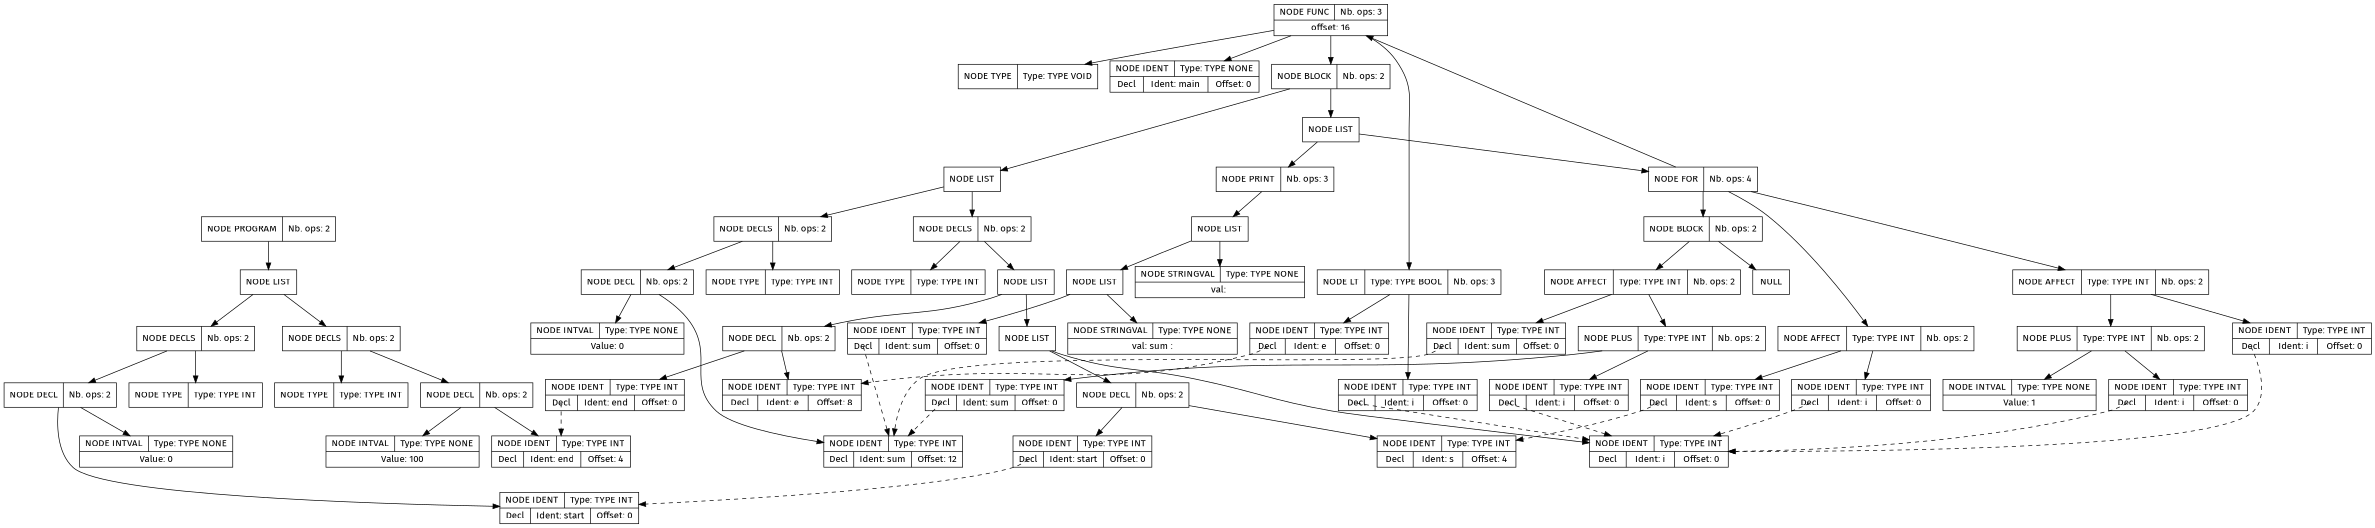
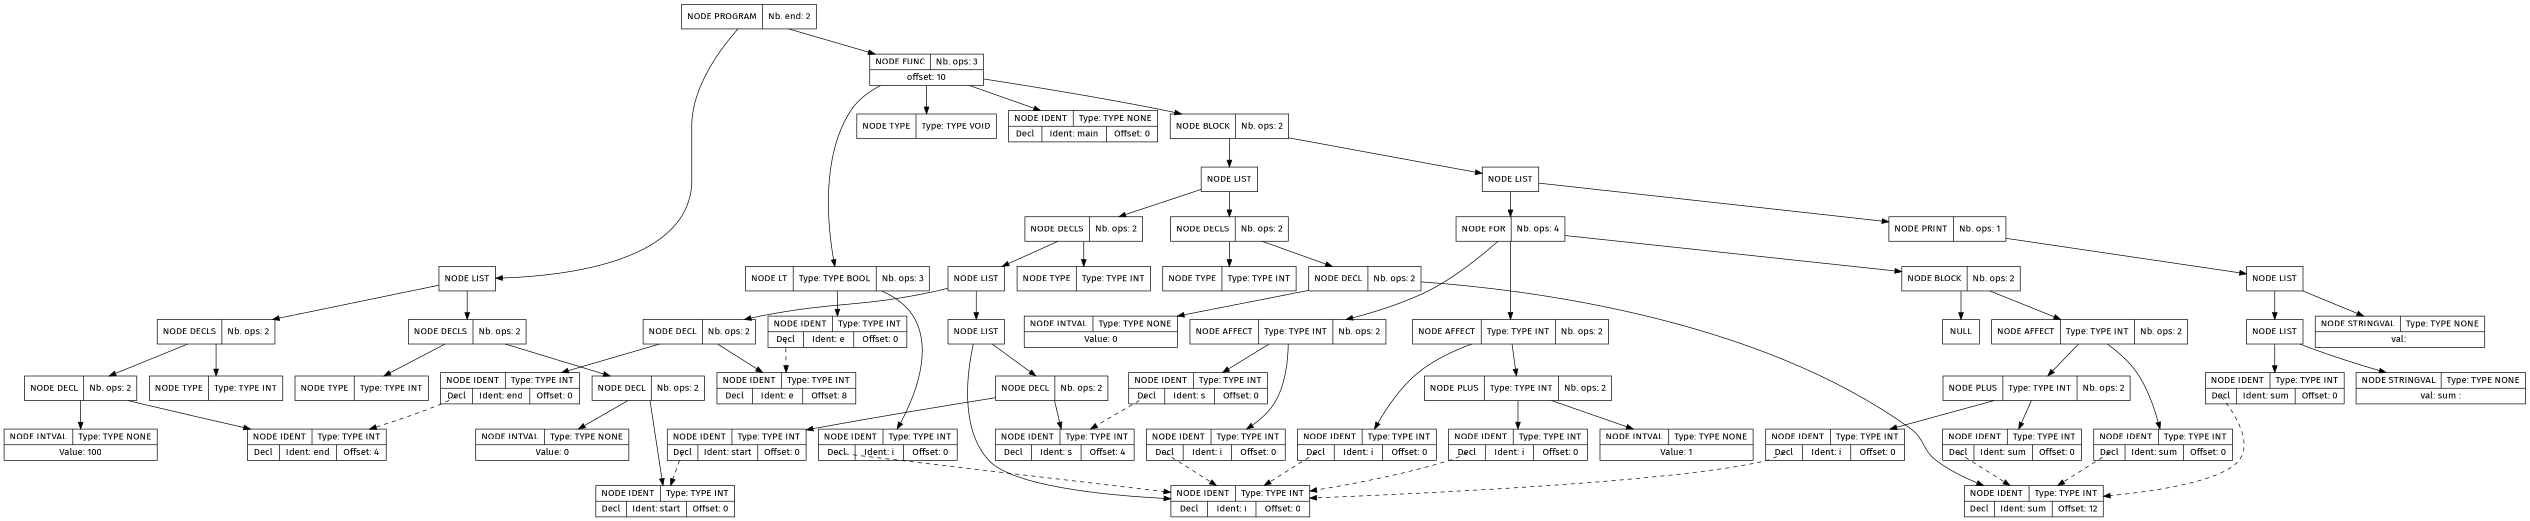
(1331, 28) -> (927, 77)
(1524, 103) -> (829, 41)
(1307, 179) -> (1980, 229)
(309, 229) -> (789, 16)
